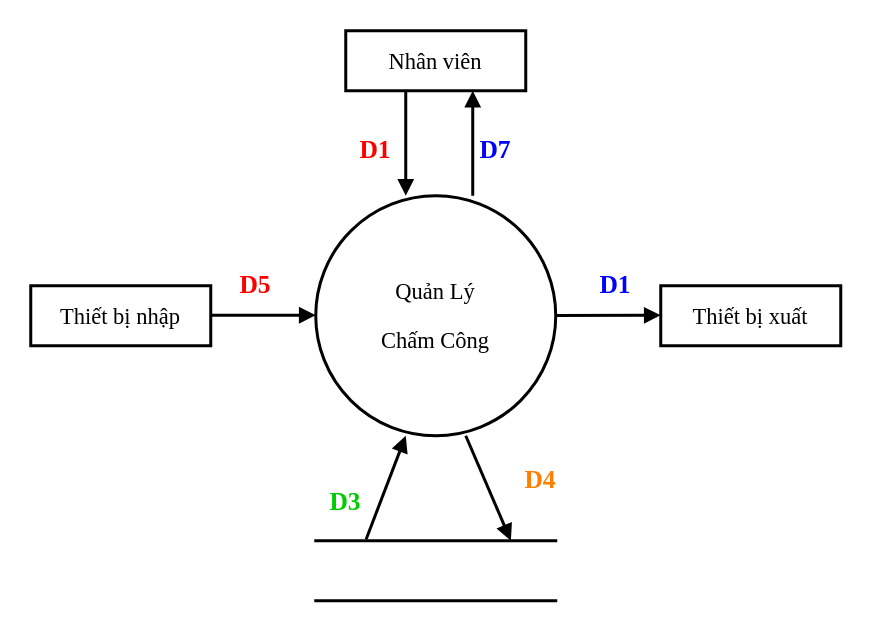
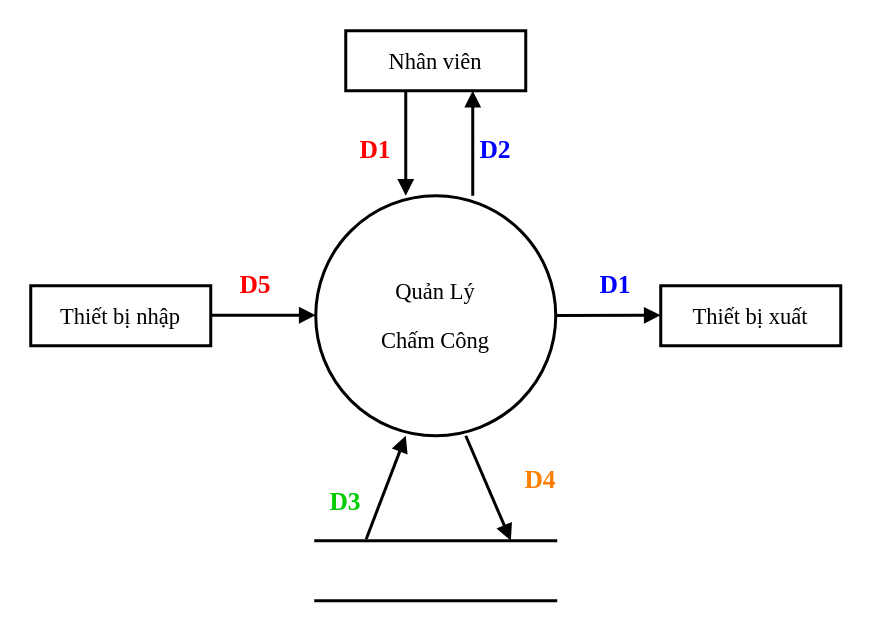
(496, 151) -> (496, 151)
